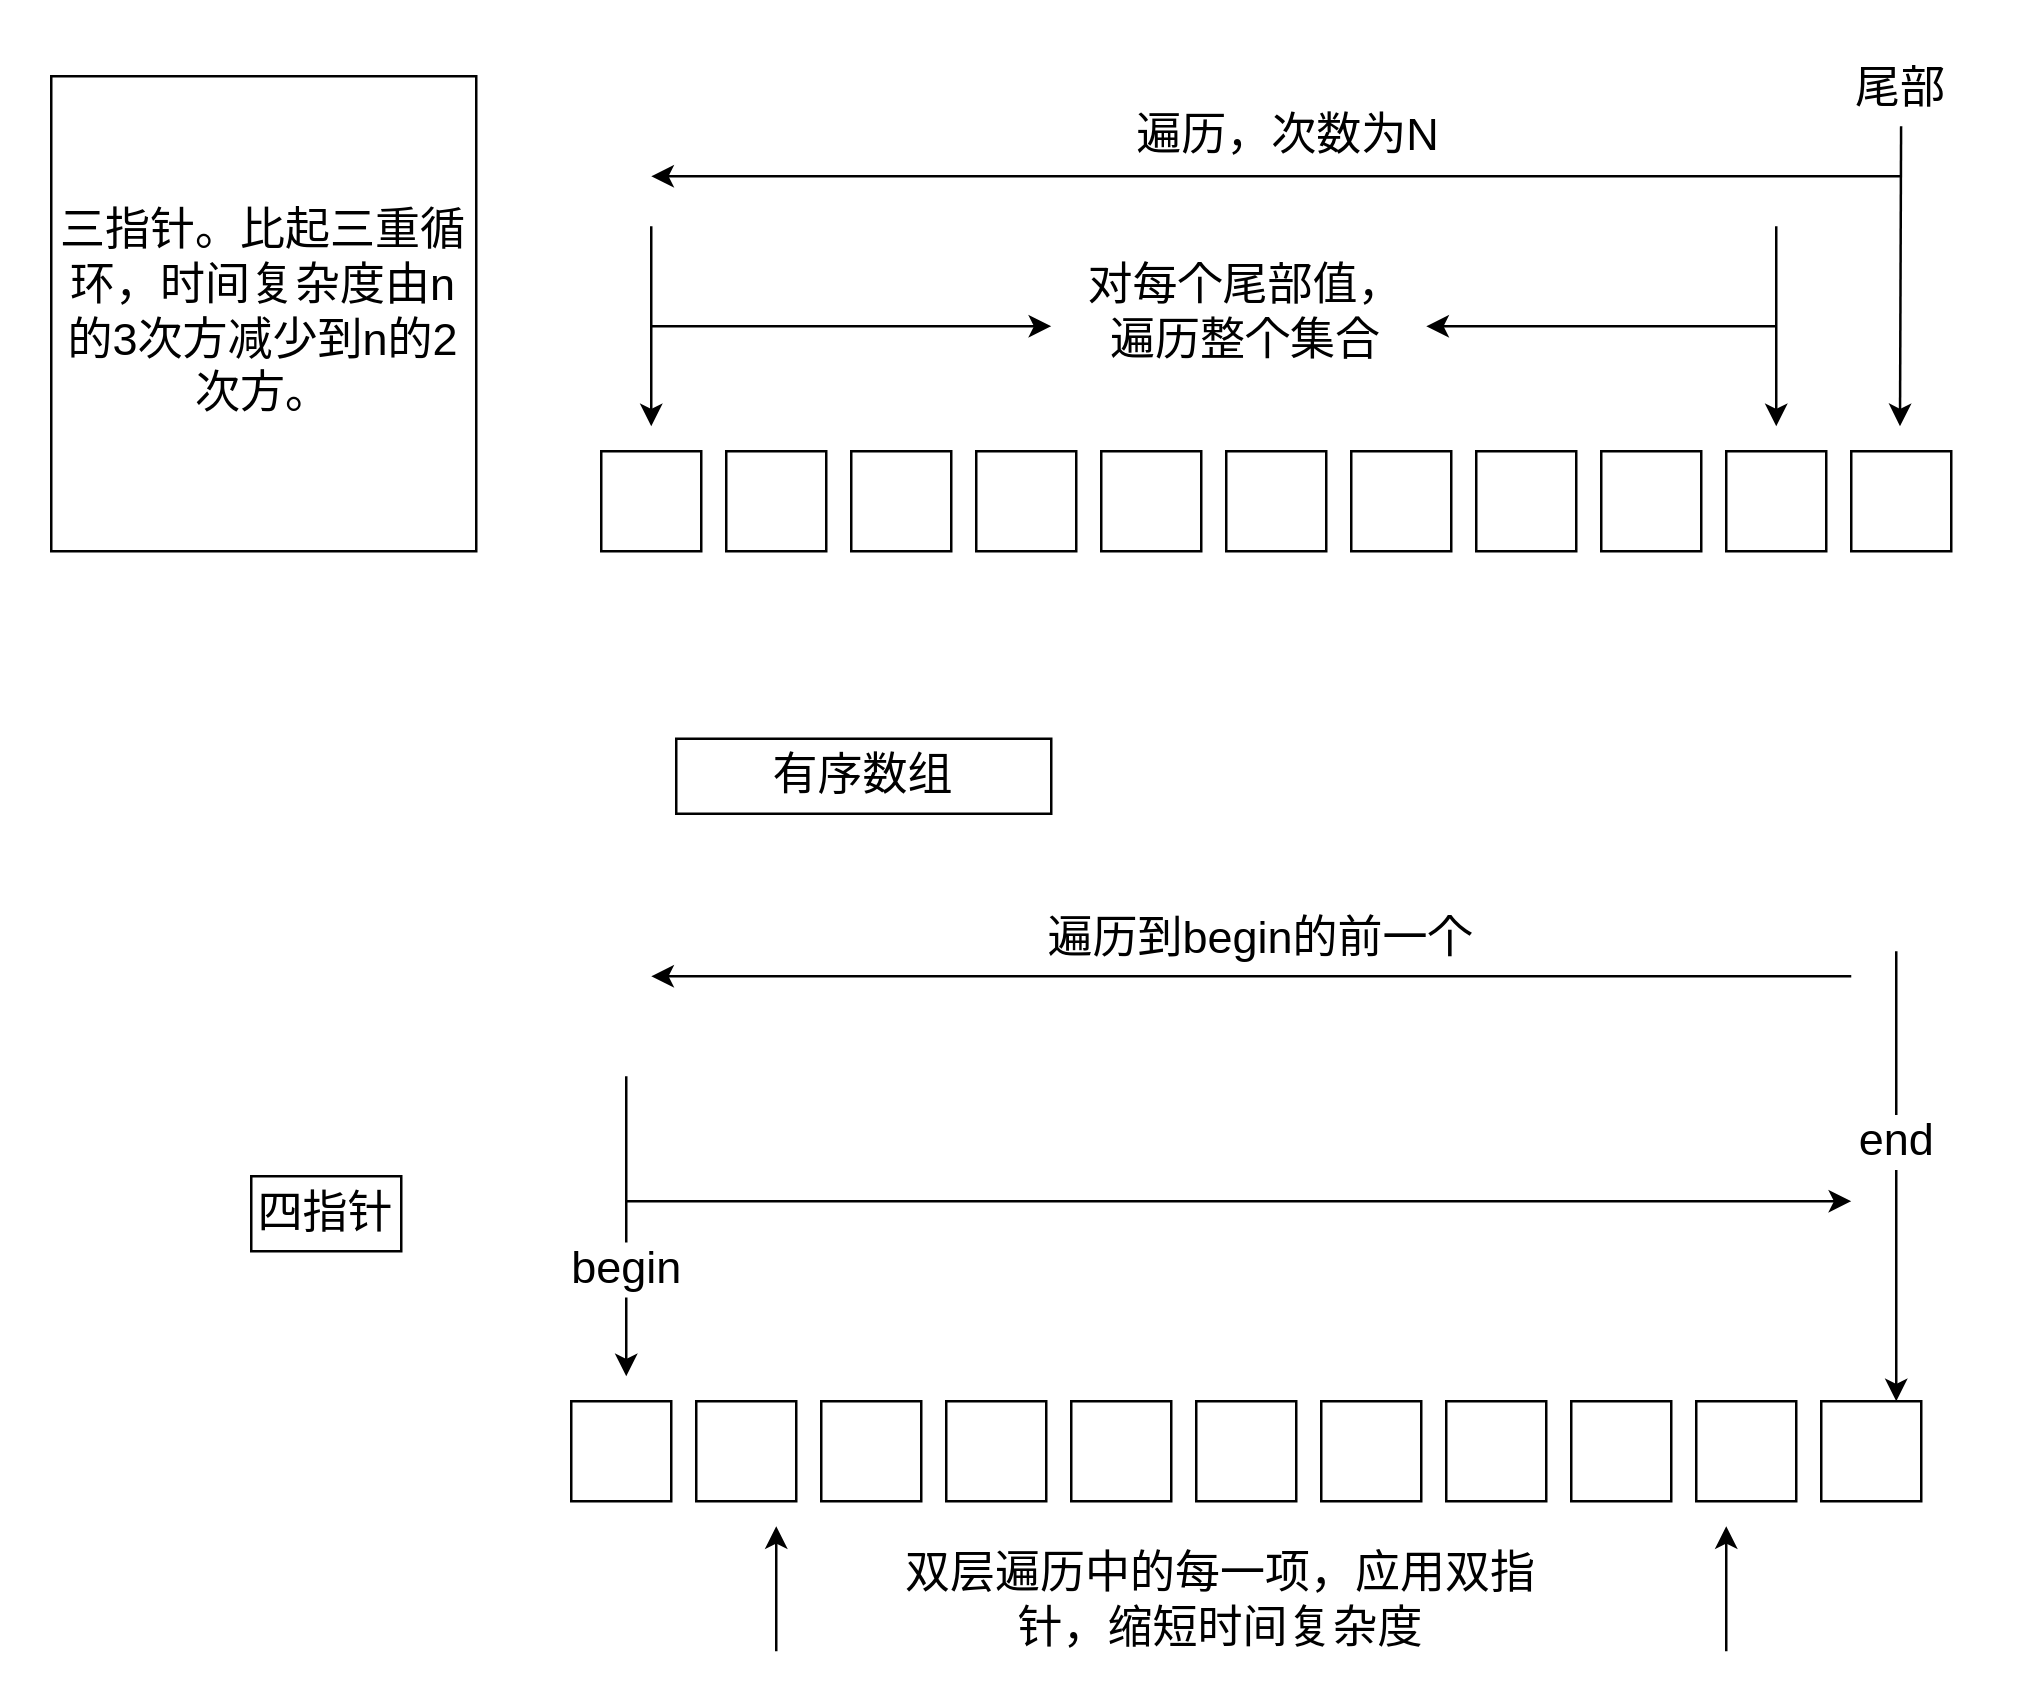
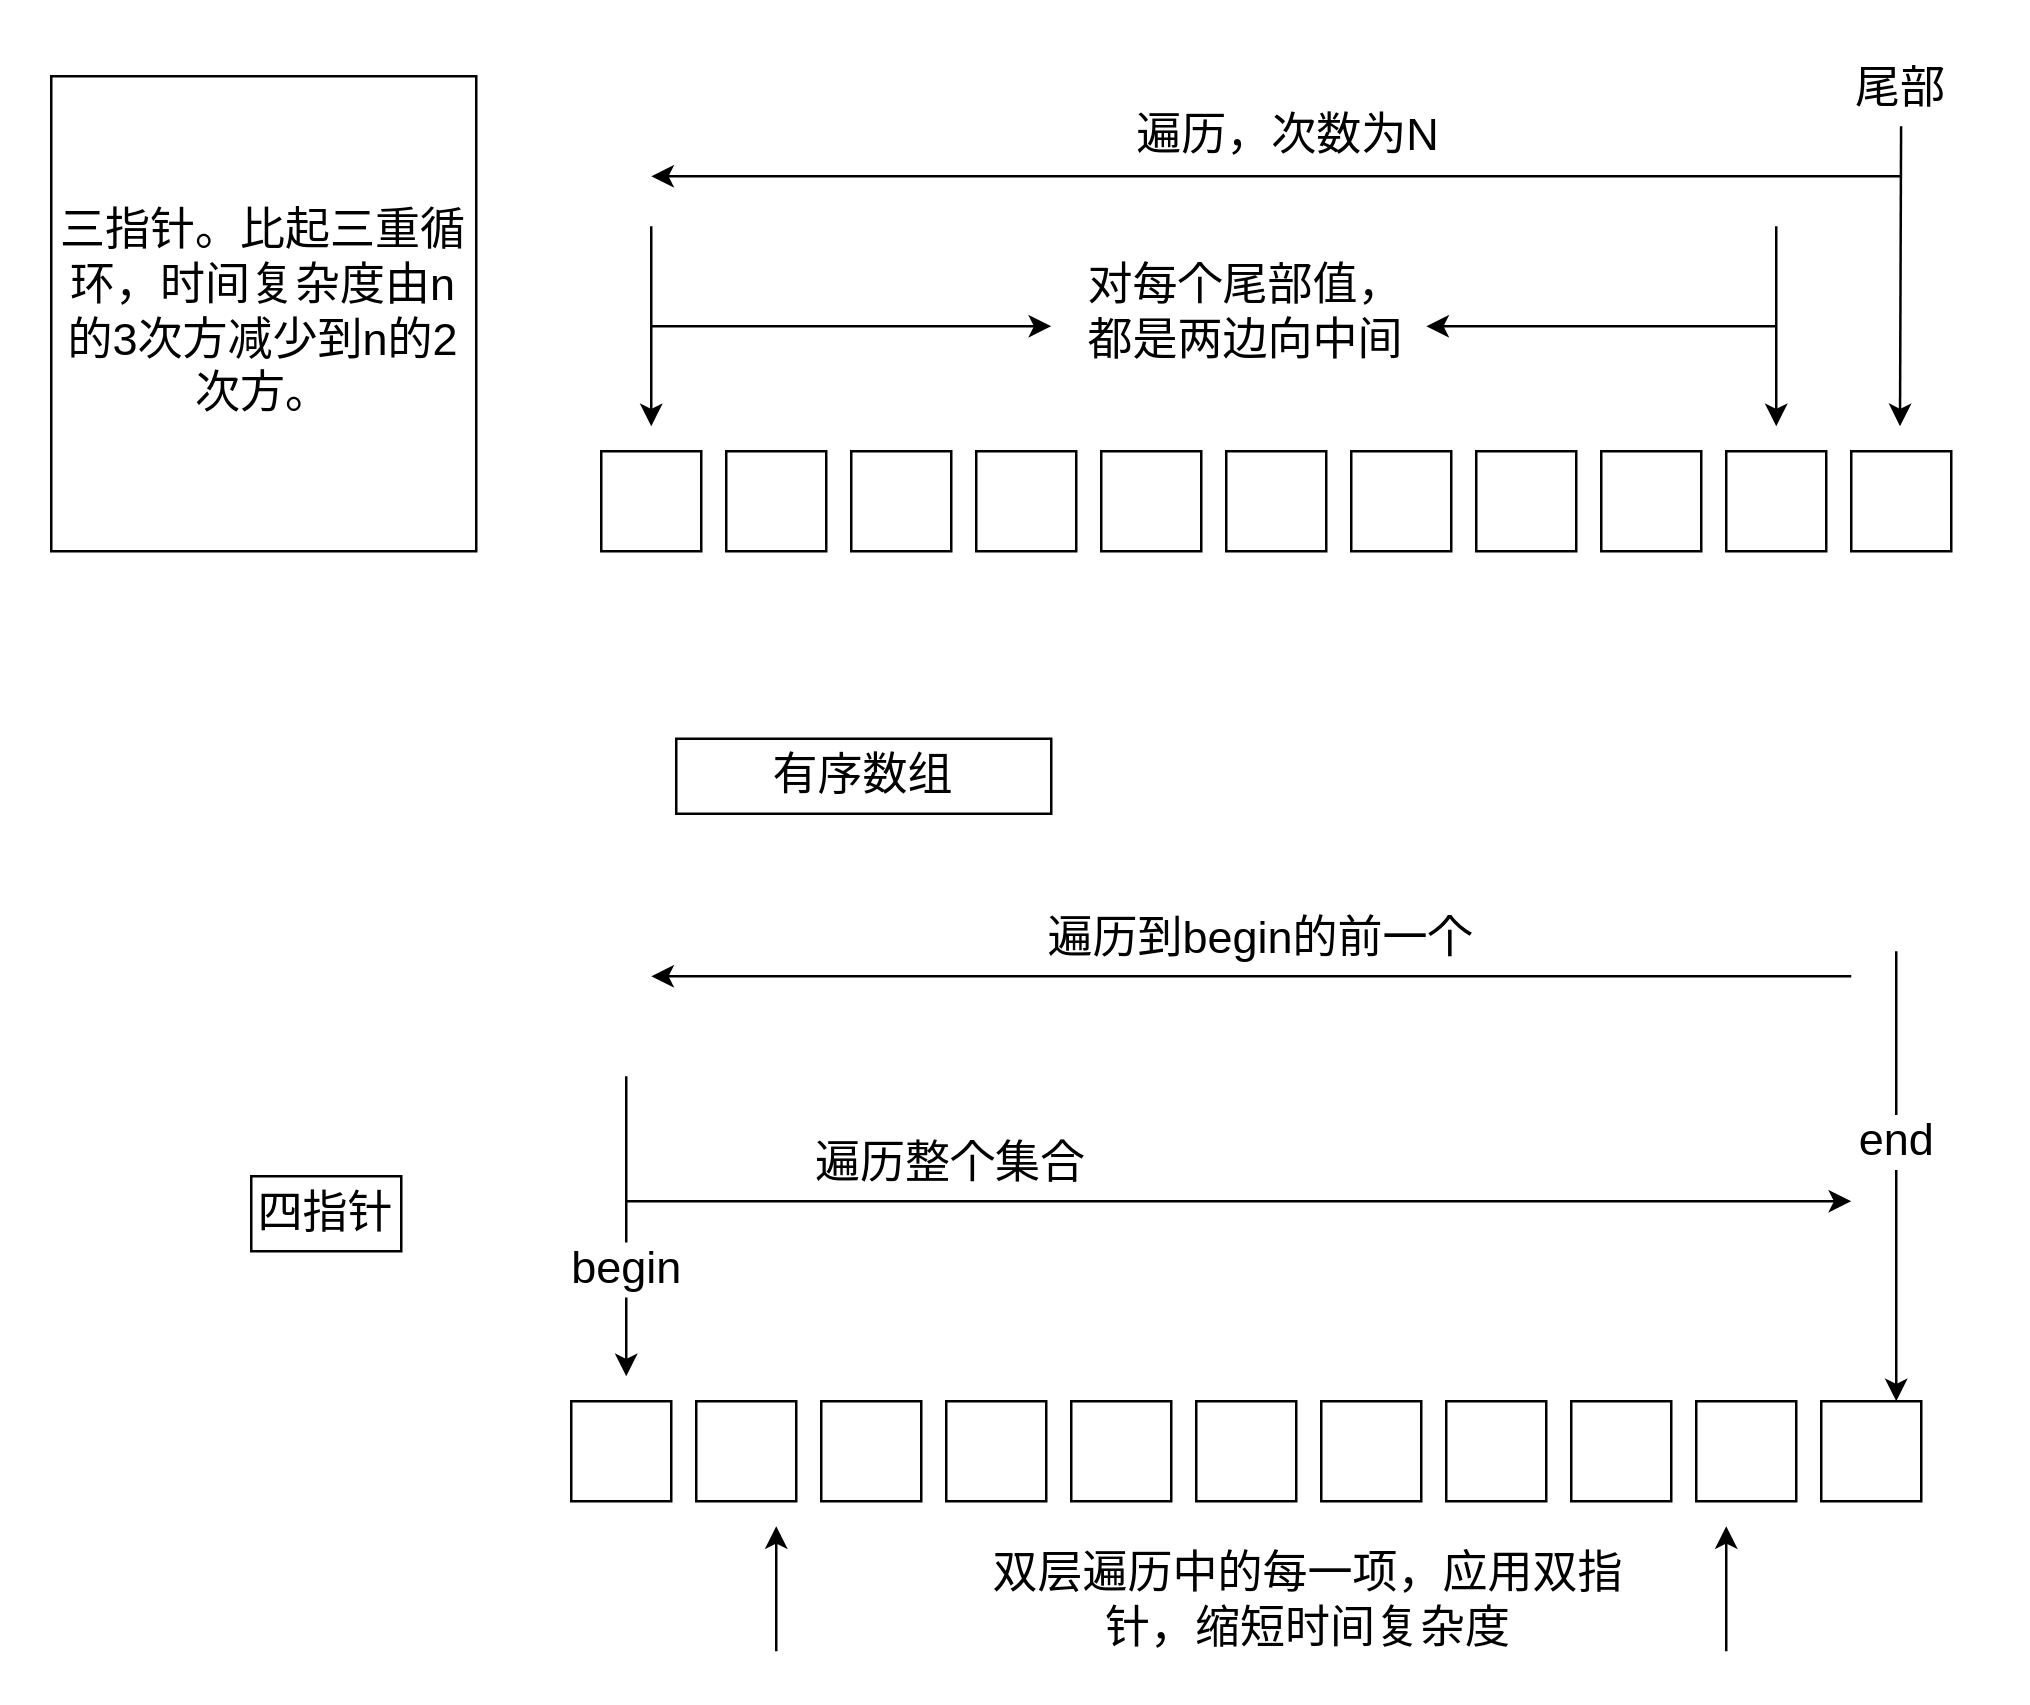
(1246, 314) -> (1246, 314)
none -> (951, 1164)
(1221, 1601) -> (1309, 1601)
